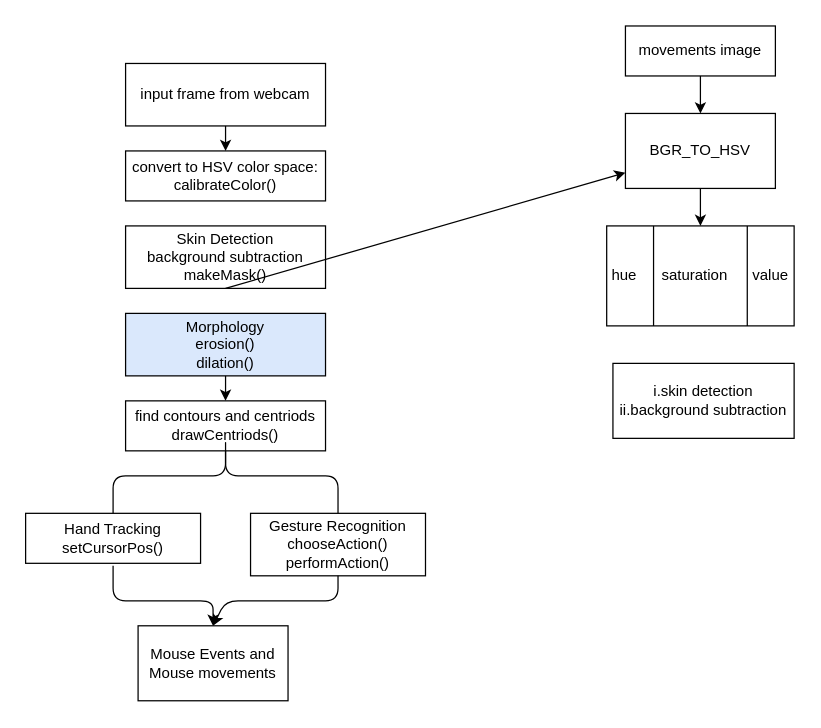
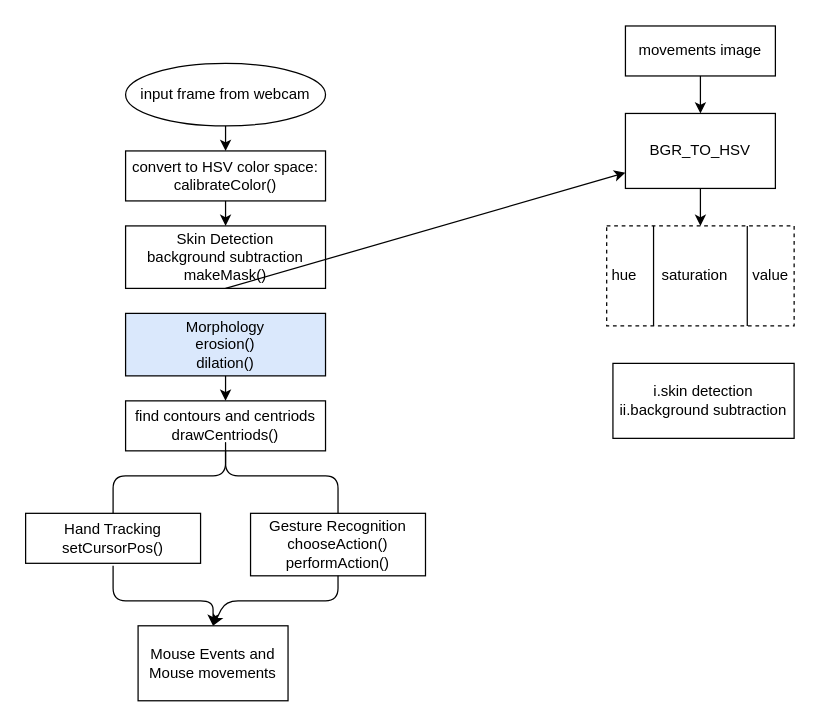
(226, 94) -> (226, 94)
none -> (226, 209)
(701, 276) -> (701, 276)
